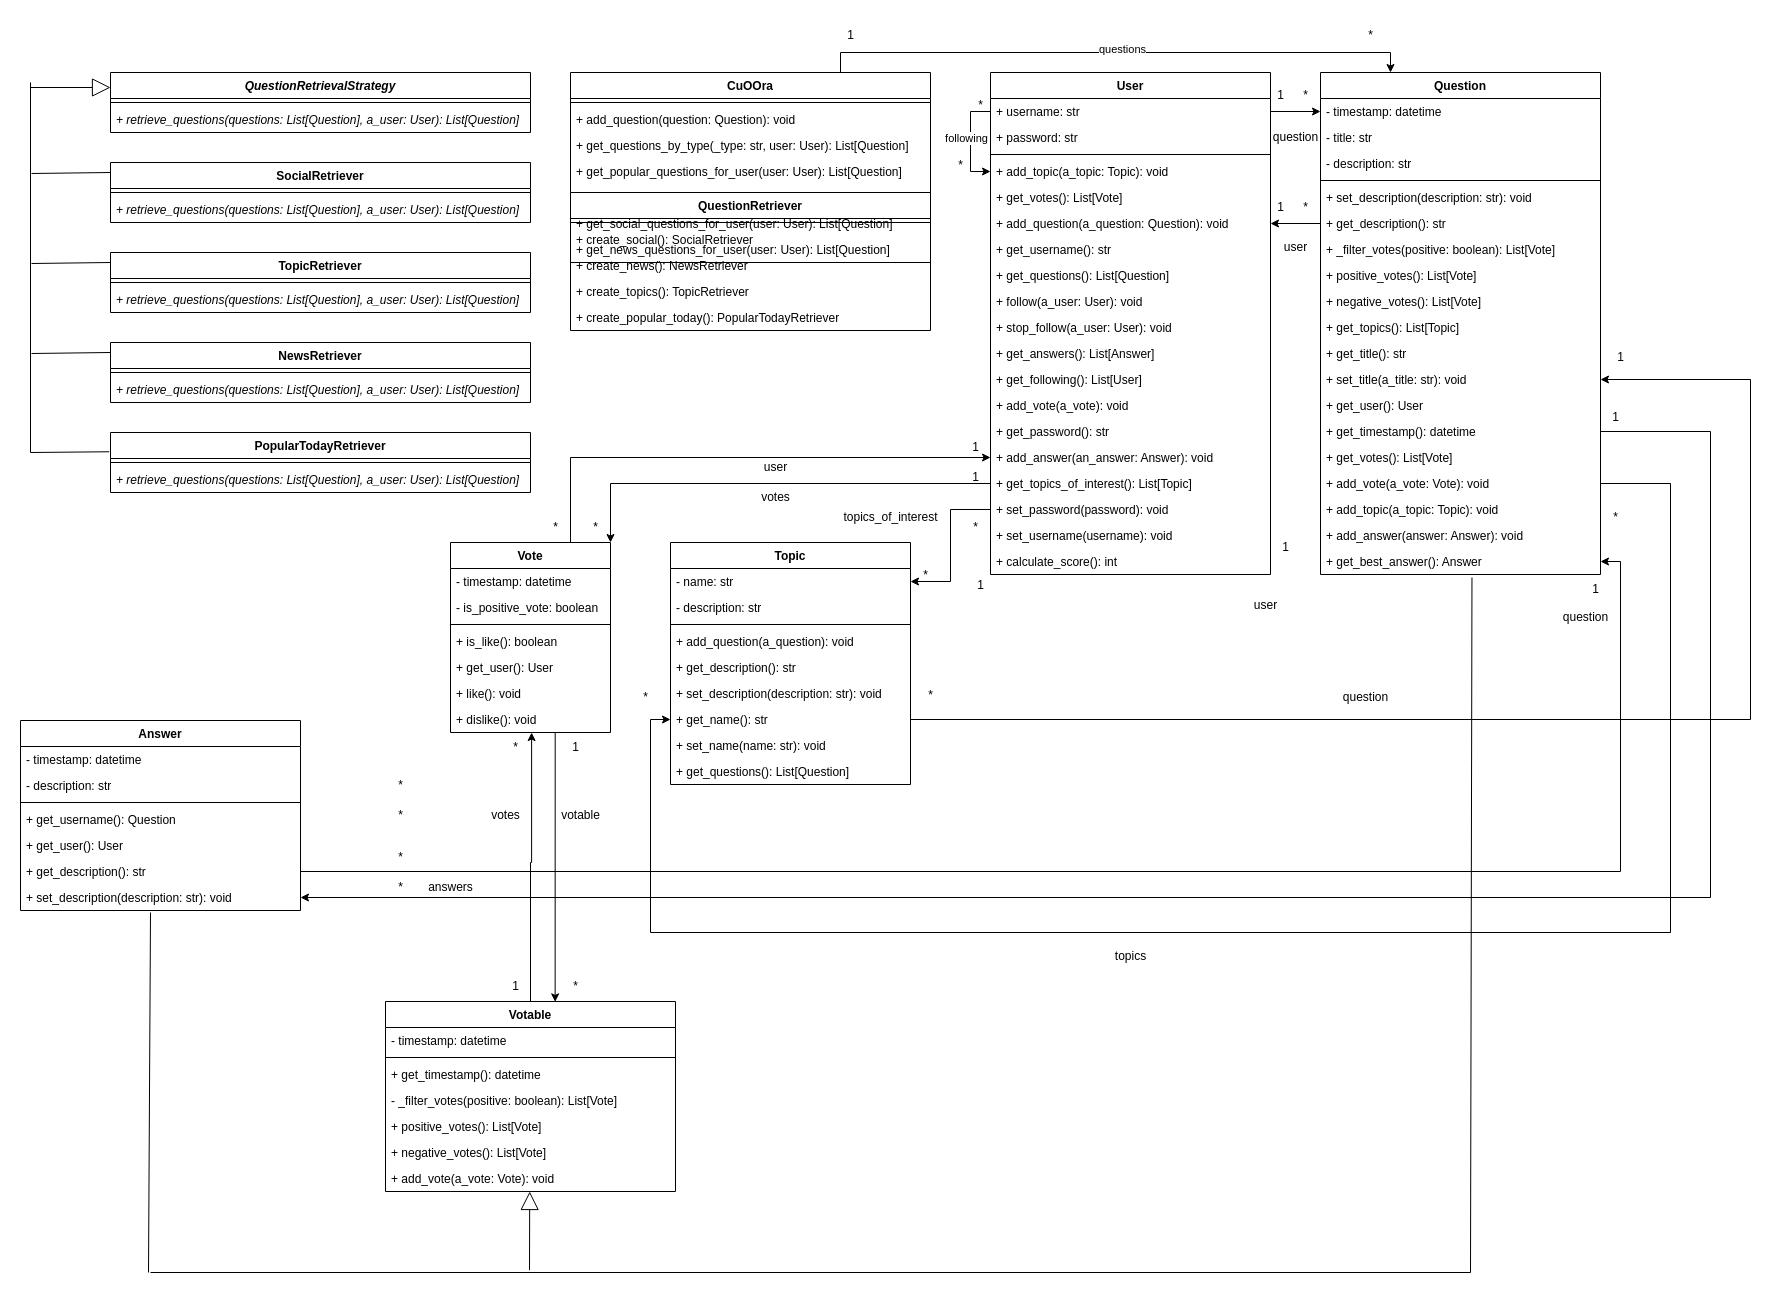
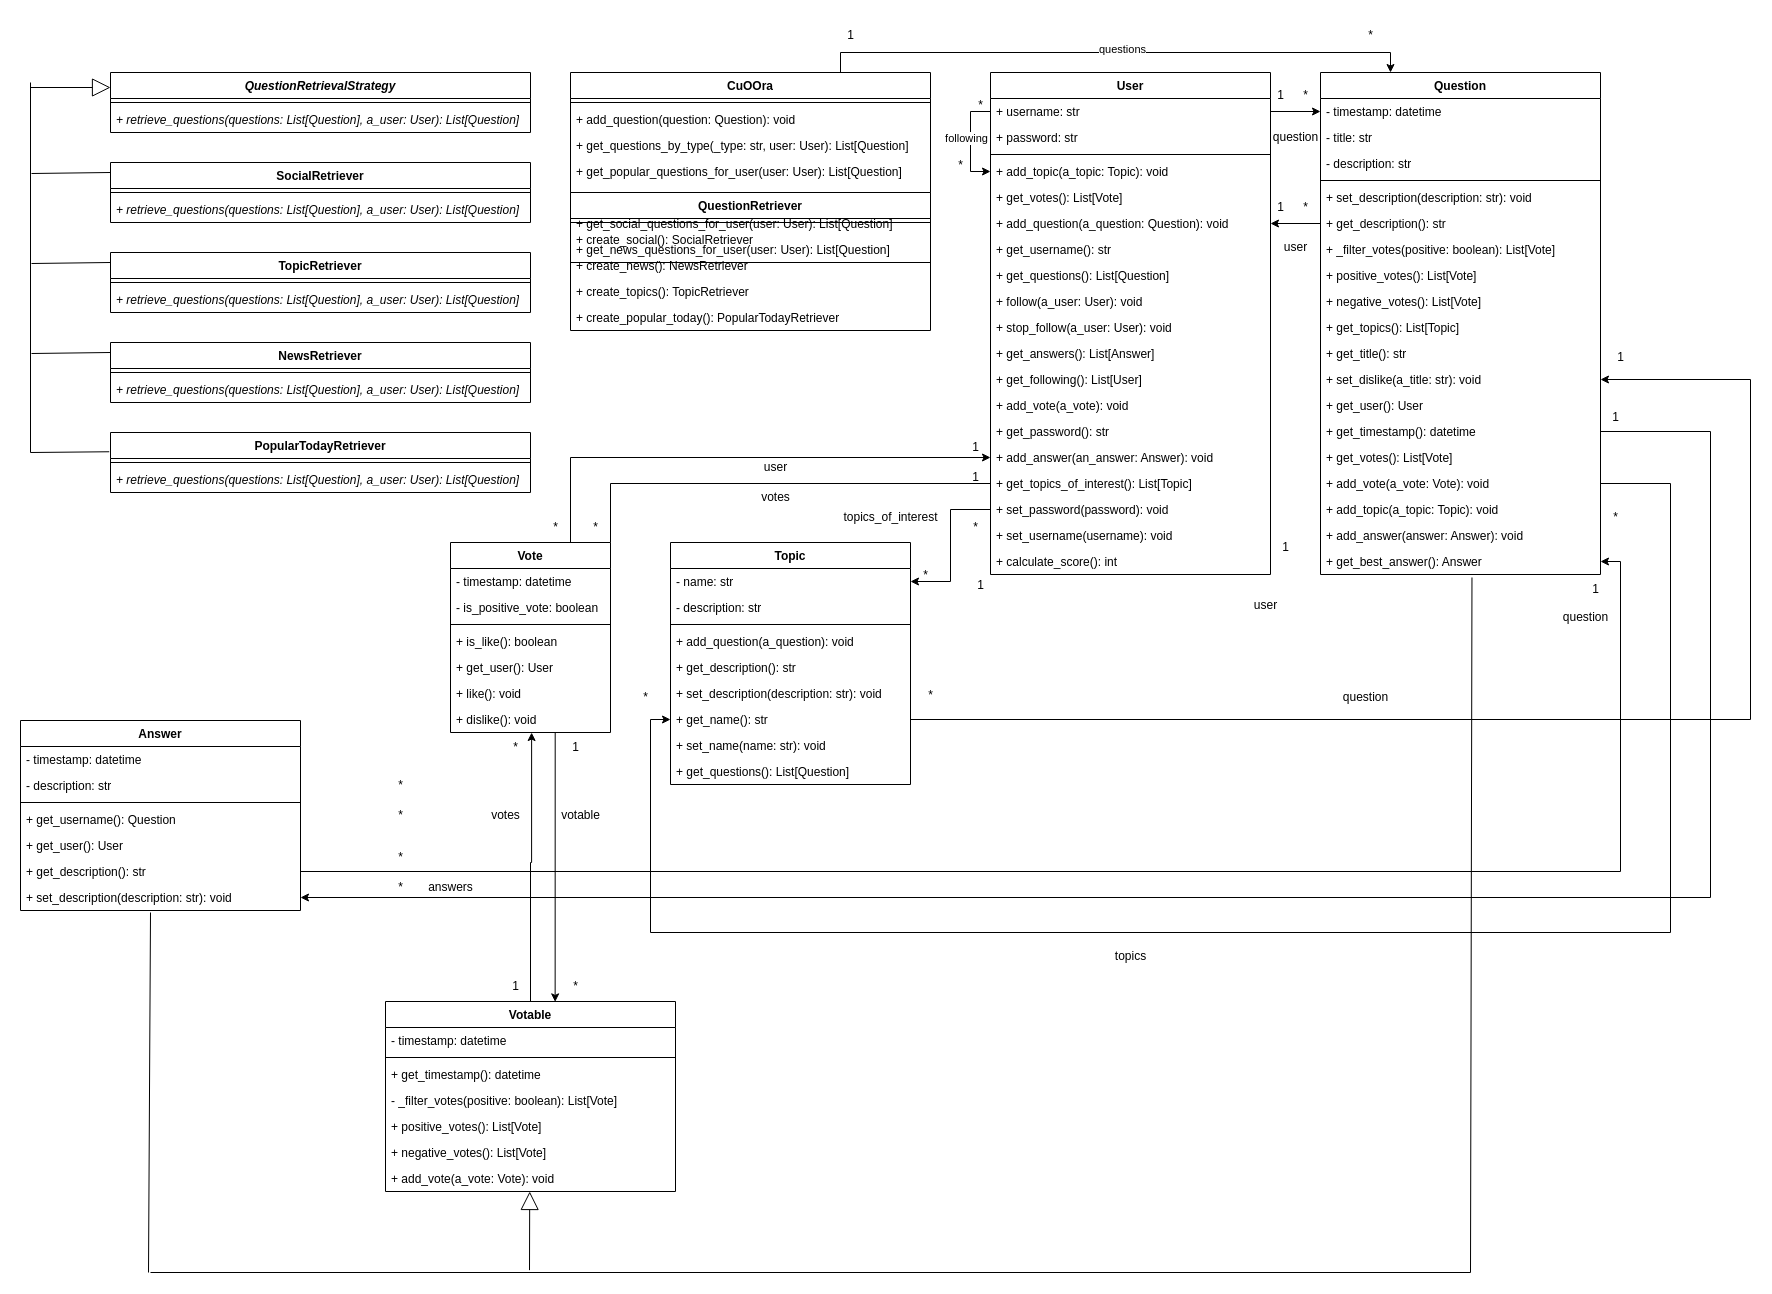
(1417, 381) -> (1422, 381)
(611, 534) -> (611, 537)
